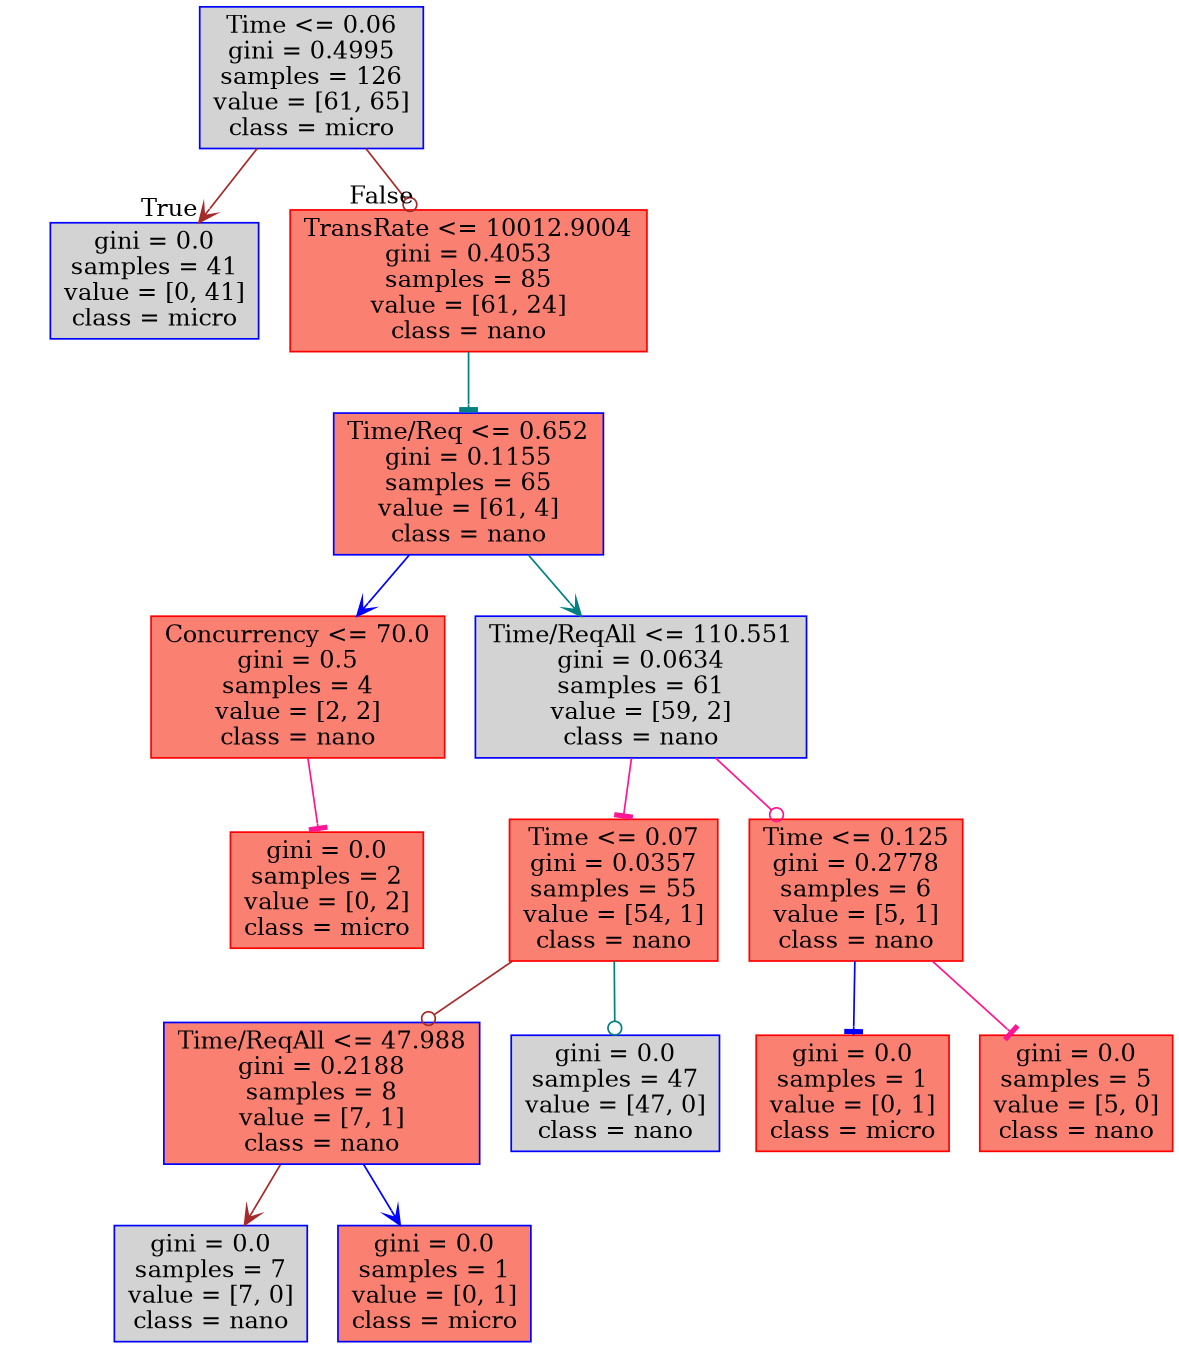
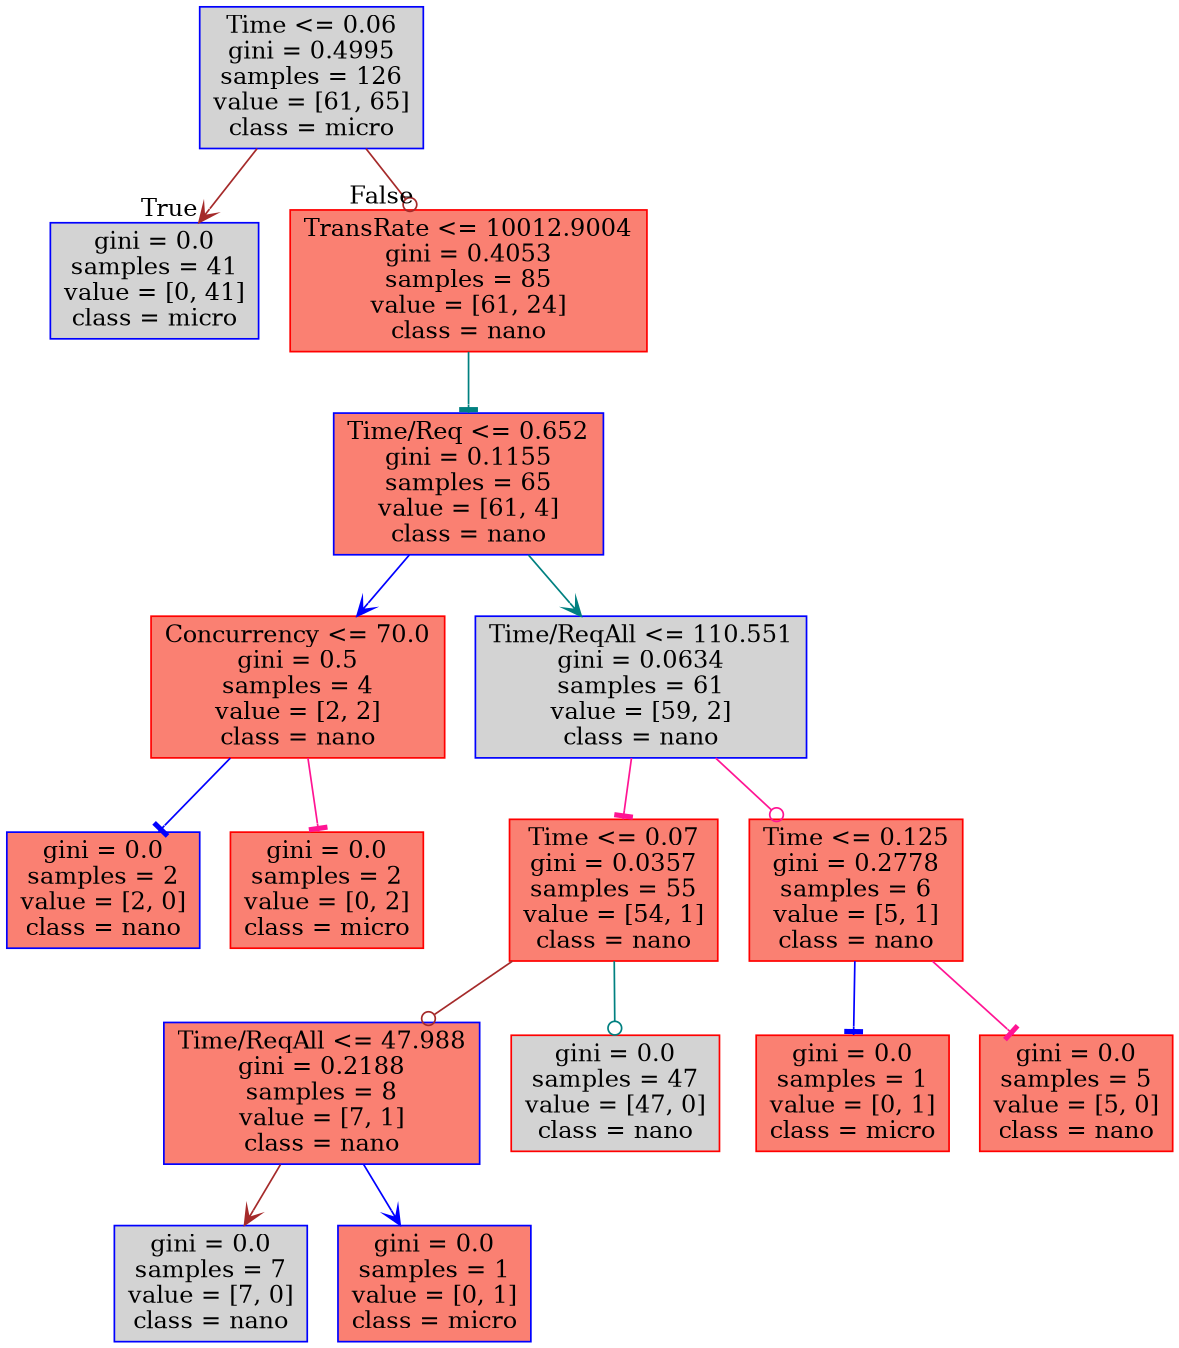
none -> (103, 890)
(615, 1093) -> (615, 1093)
